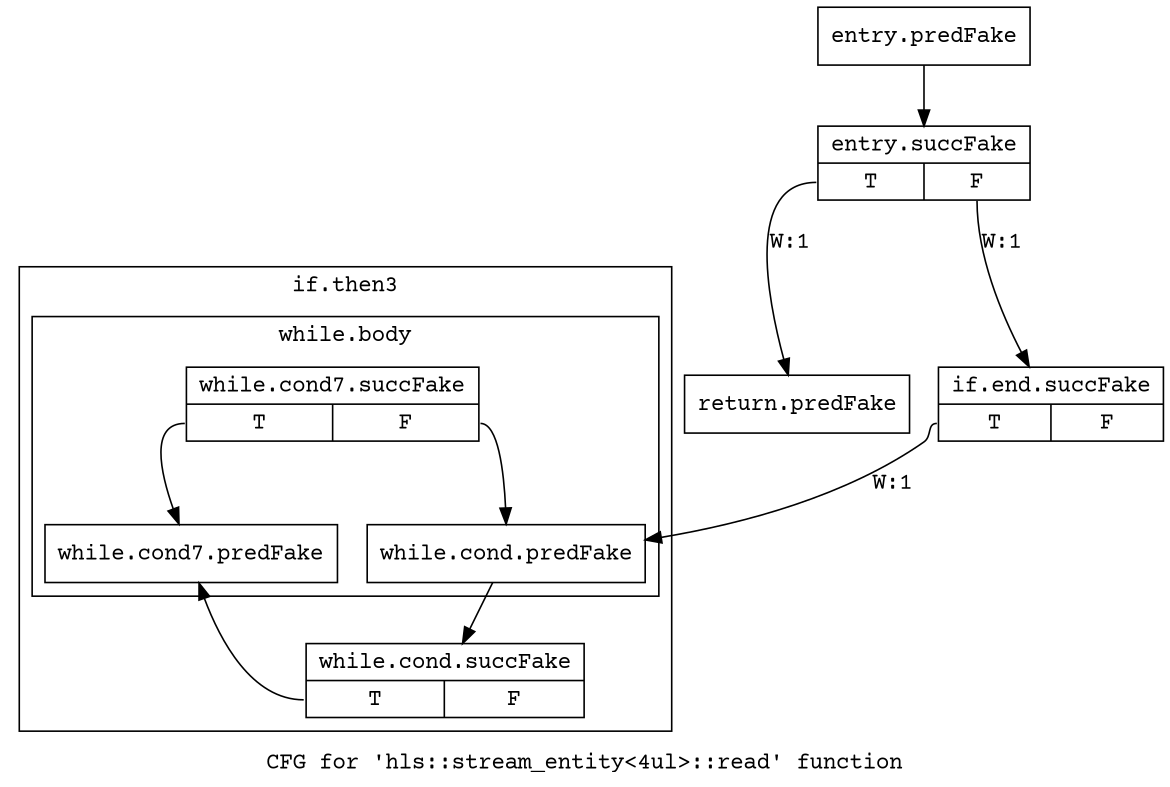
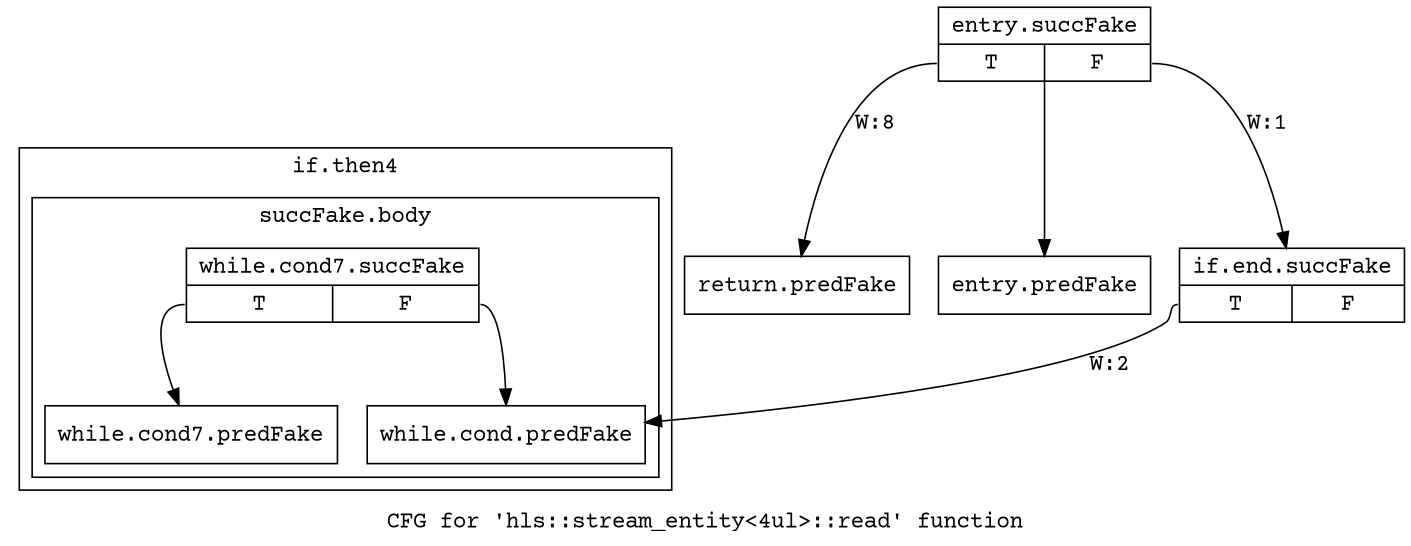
(924, 88) -> (1045, 161)
(790, 242) -> (875, 123)
(345, 285) -> (345, 166)
(345, 335) -> (345, 216)
(893, 483) -> (1110, 364)
(445, 681) -> none
